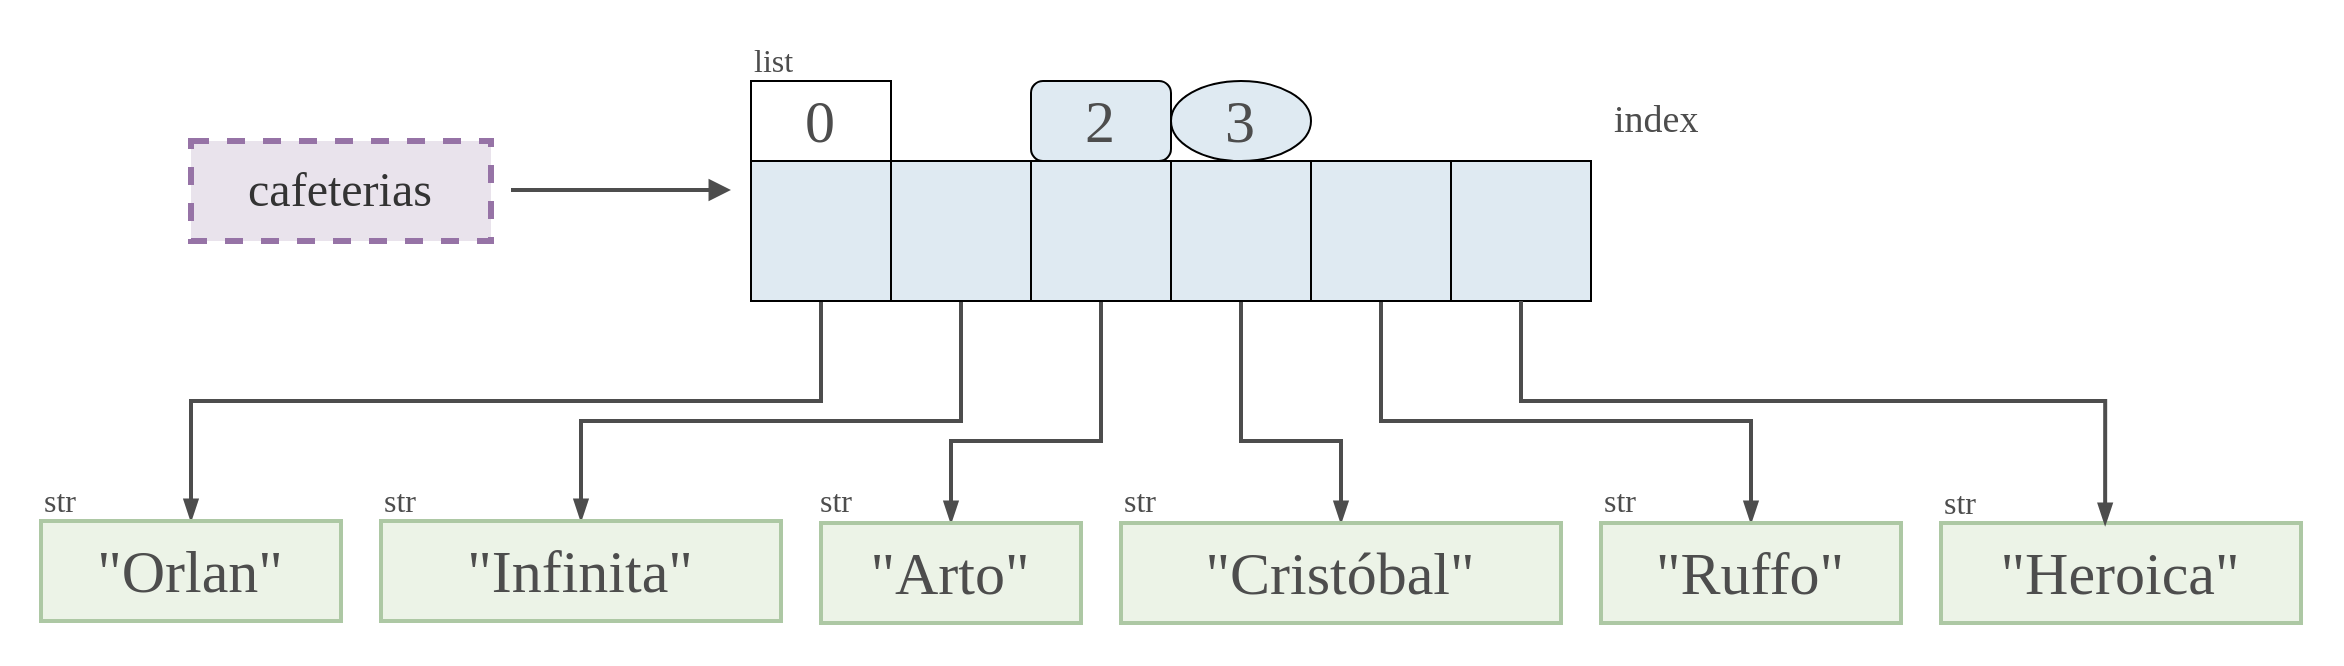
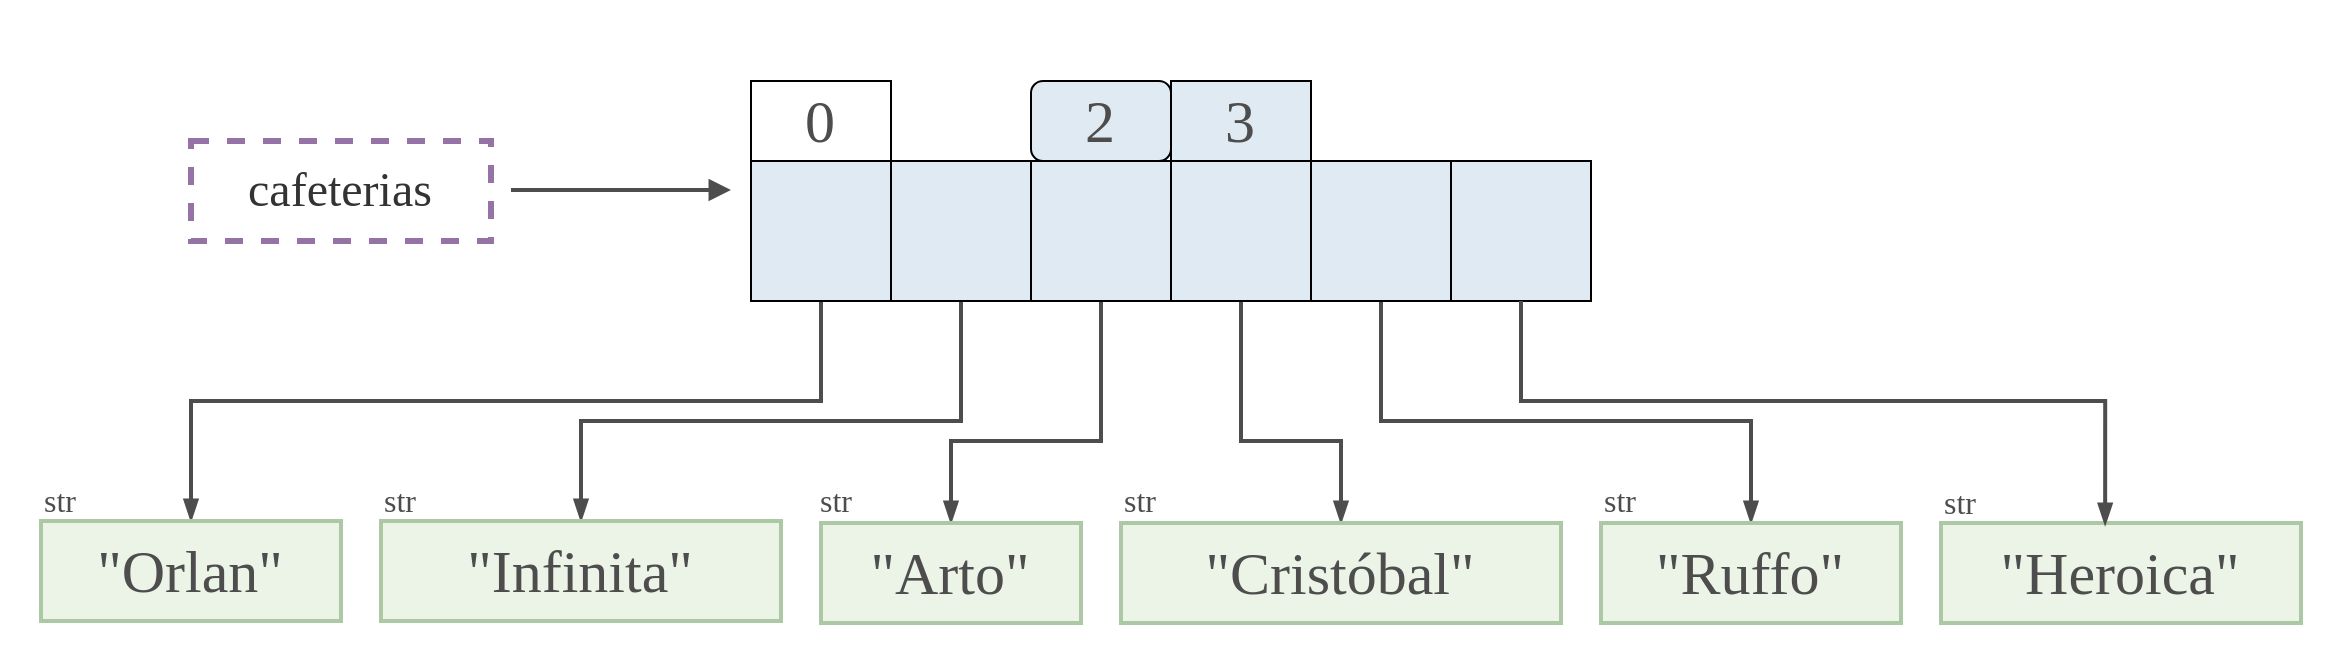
(786, 61) -> none
(1241, 121) -> (1241, 121)
(1661, 121) -> none
(341, 191) -> (341, 191)
